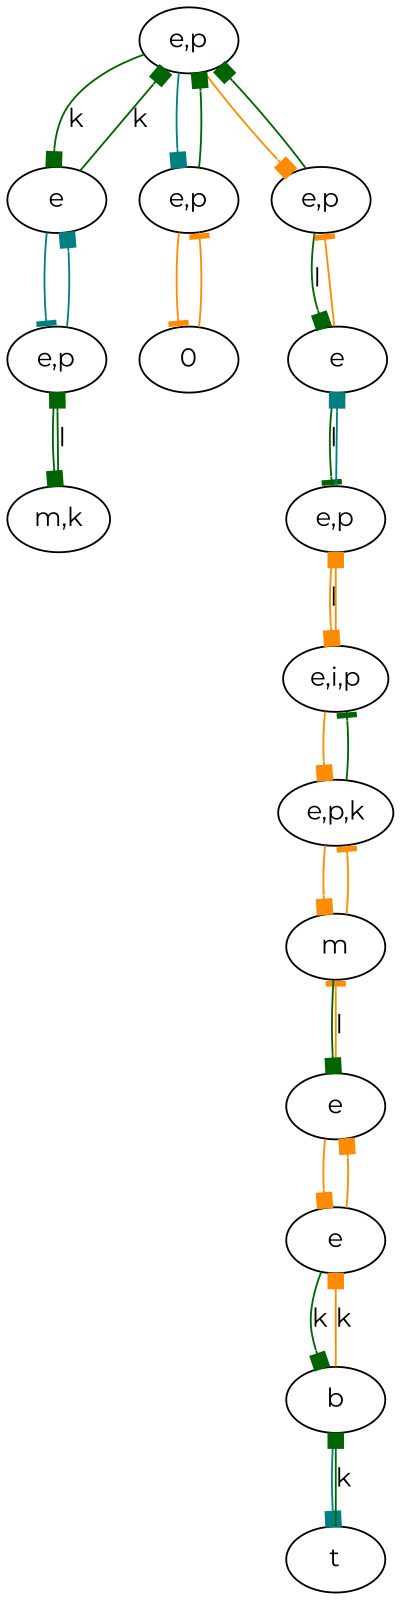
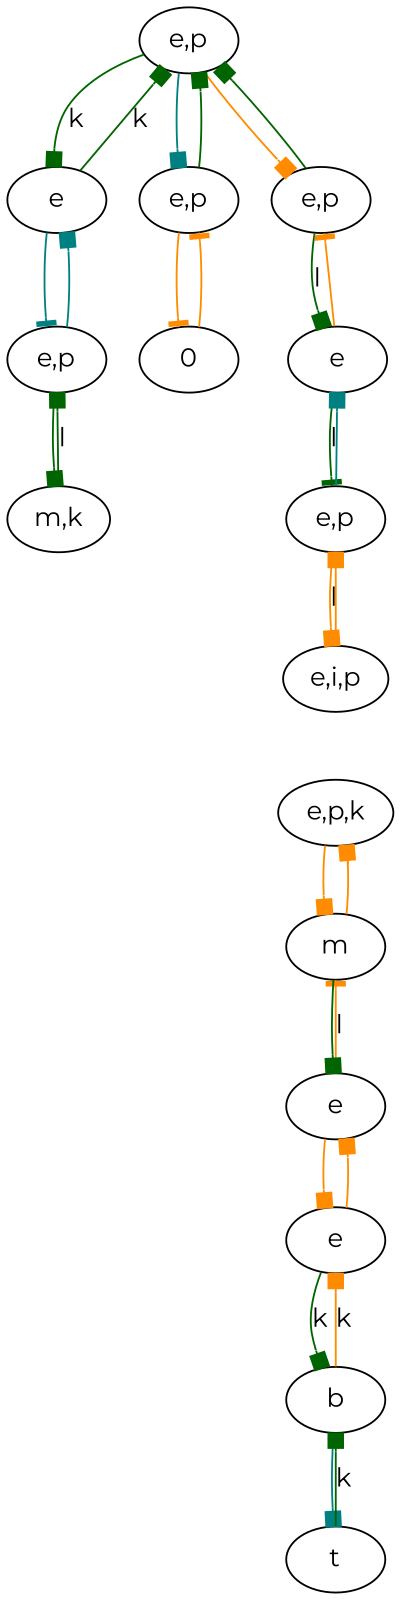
(323, 737) -> none
(348, 751) -> none
(348, 885) -> (348, 885)
